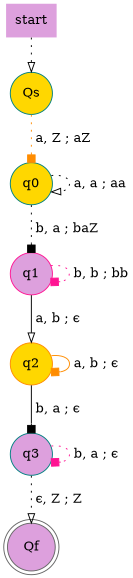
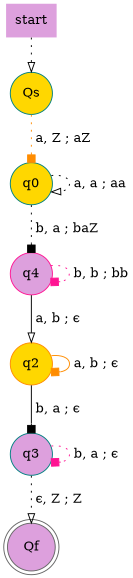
(31, 274) -> (31, 274)
